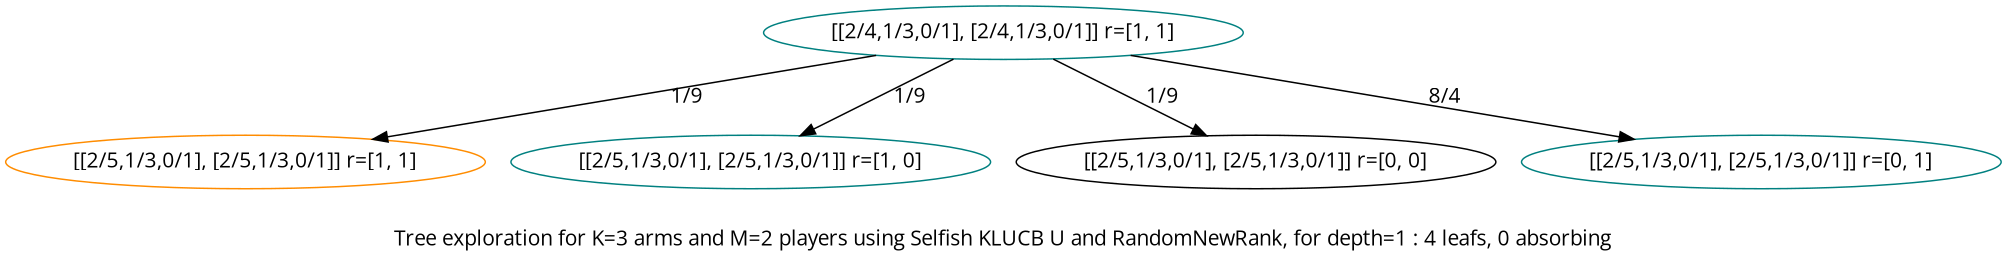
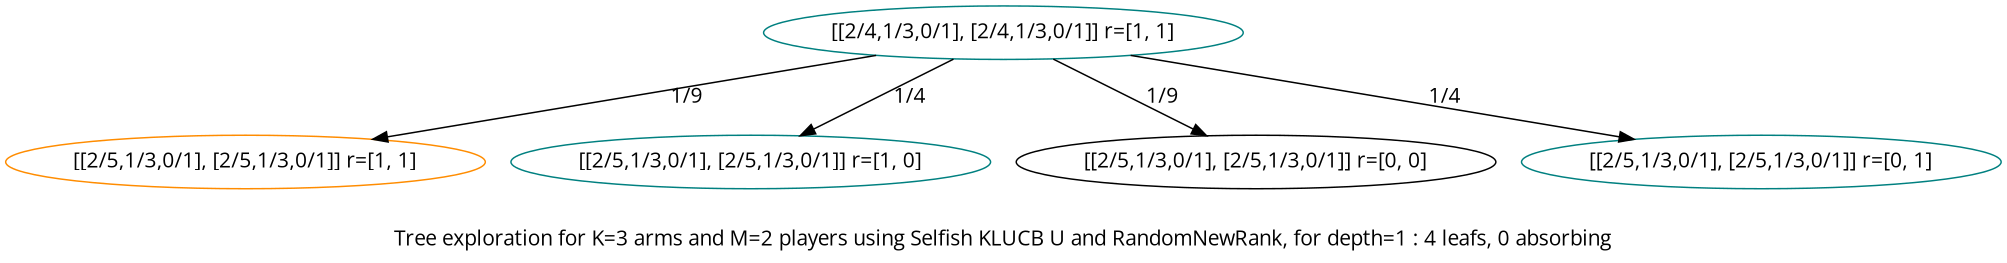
(910, 97) -> (910, 97)
(1445, 97) -> (1445, 97)
